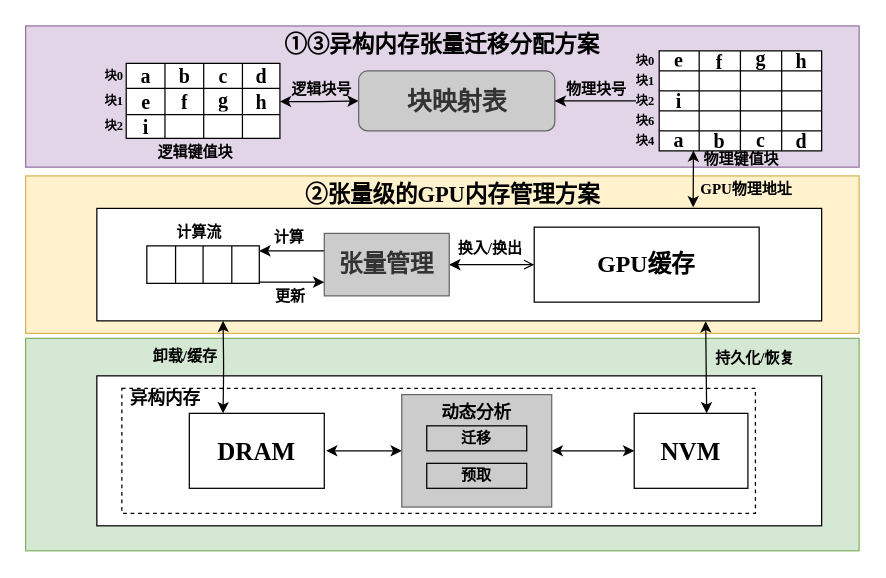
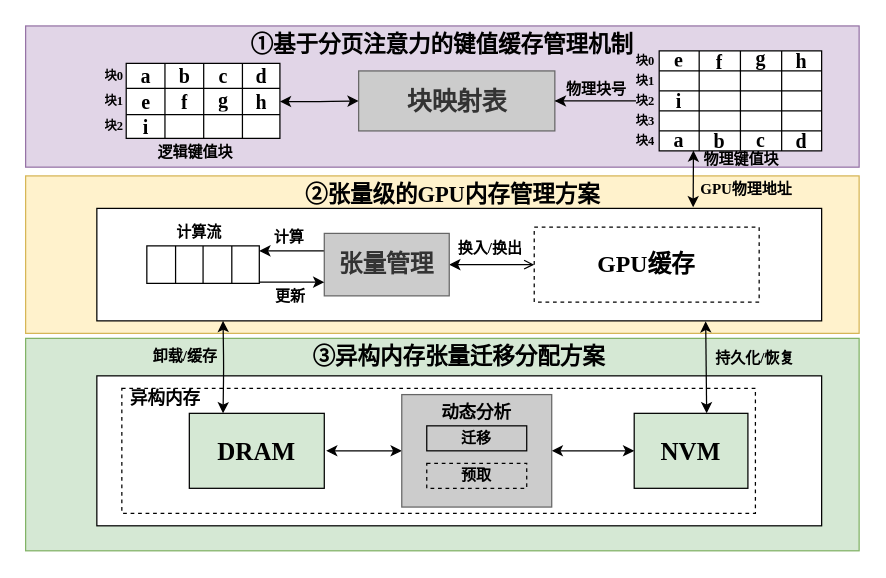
(443, 44) -> (443, 44)
(321, 89) -> none
(457, 101) -> (457, 101)
(646, 118) -> (646, 118)
(647, 264) -> (647, 264)
none -> (459, 357)
(257, 451) -> (257, 451)
(691, 451) -> (691, 451)
(477, 476) -> (477, 476)
